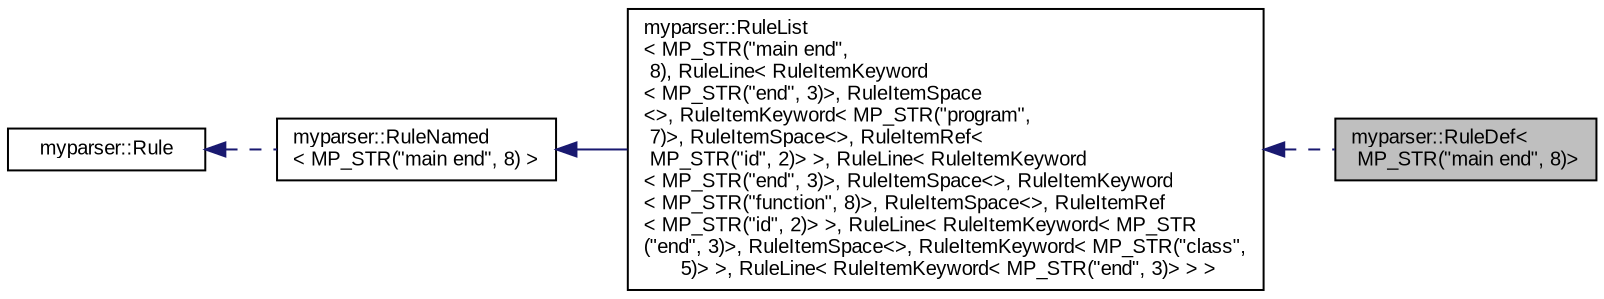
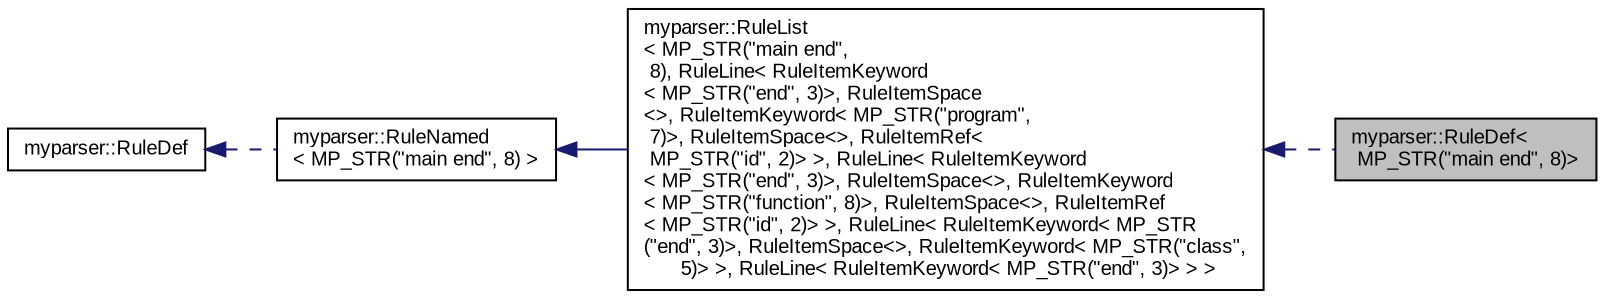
(107, 149) -> (107, 149)
